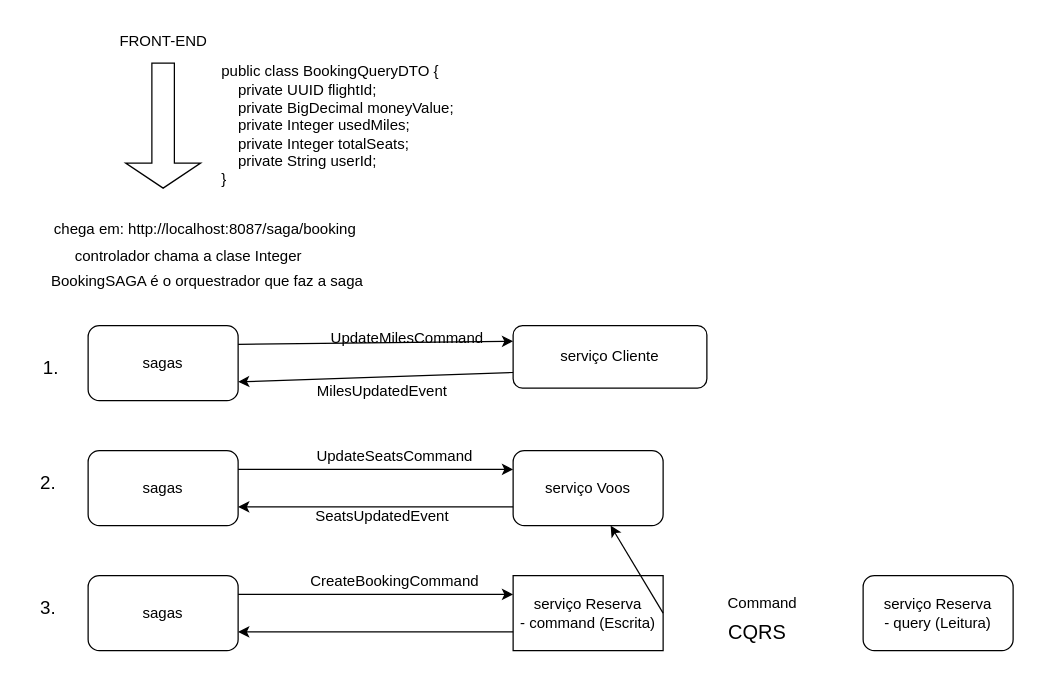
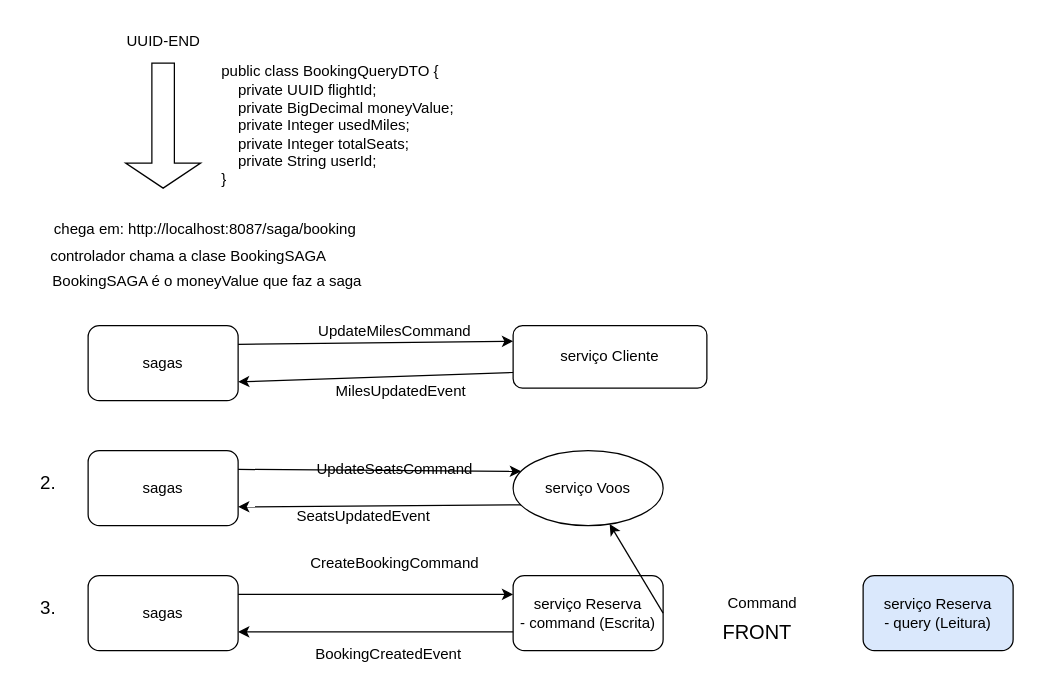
(164, 51) -> (164, 51)
(189, 257) -> (189, 257)
(208, 282) -> (208, 282)
(407, 338) -> (394, 332)
(51, 367) -> none
(382, 392) -> (401, 392)
(394, 457) -> (394, 469)
(588, 488) -> (588, 488)
(382, 517) -> (363, 517)
(394, 582) -> (394, 563)
(588, 613) -> (588, 613)
(938, 613) -> (938, 613)
(758, 632) -> (758, 632)
none -> (388, 654)
